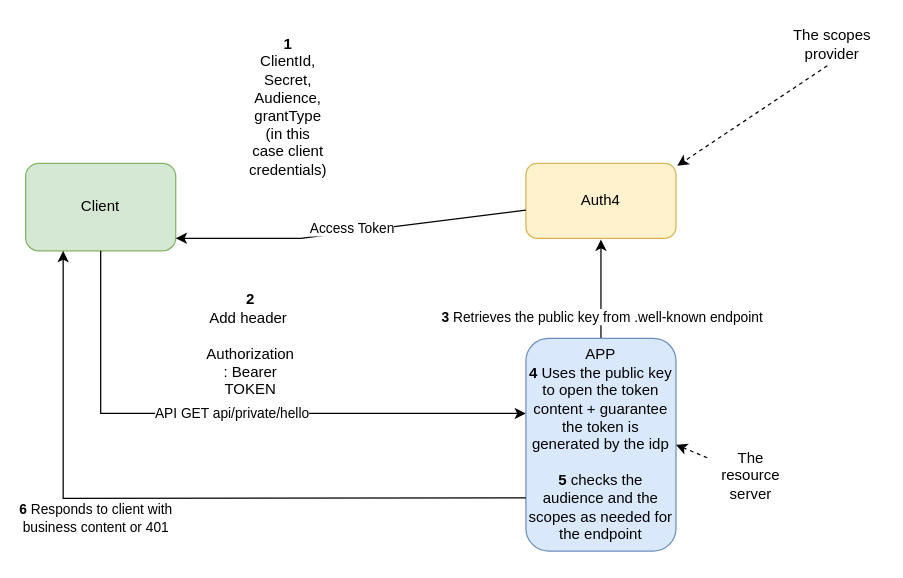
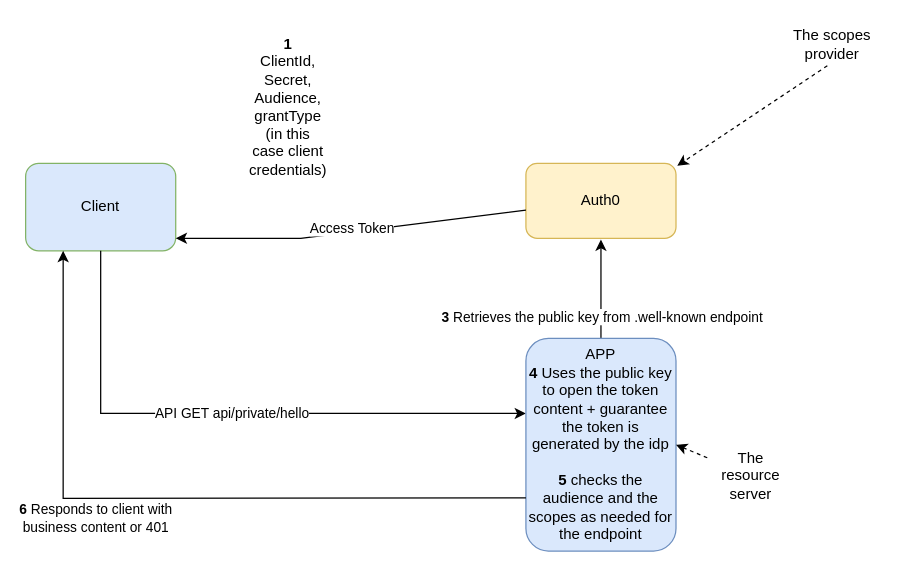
(601, 201) -> (601, 201)
(101, 207) -> (101, 207)
(251, 344) -> none
